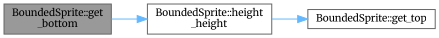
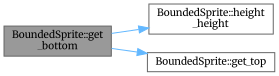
(285, 19) -> (124, 50)
